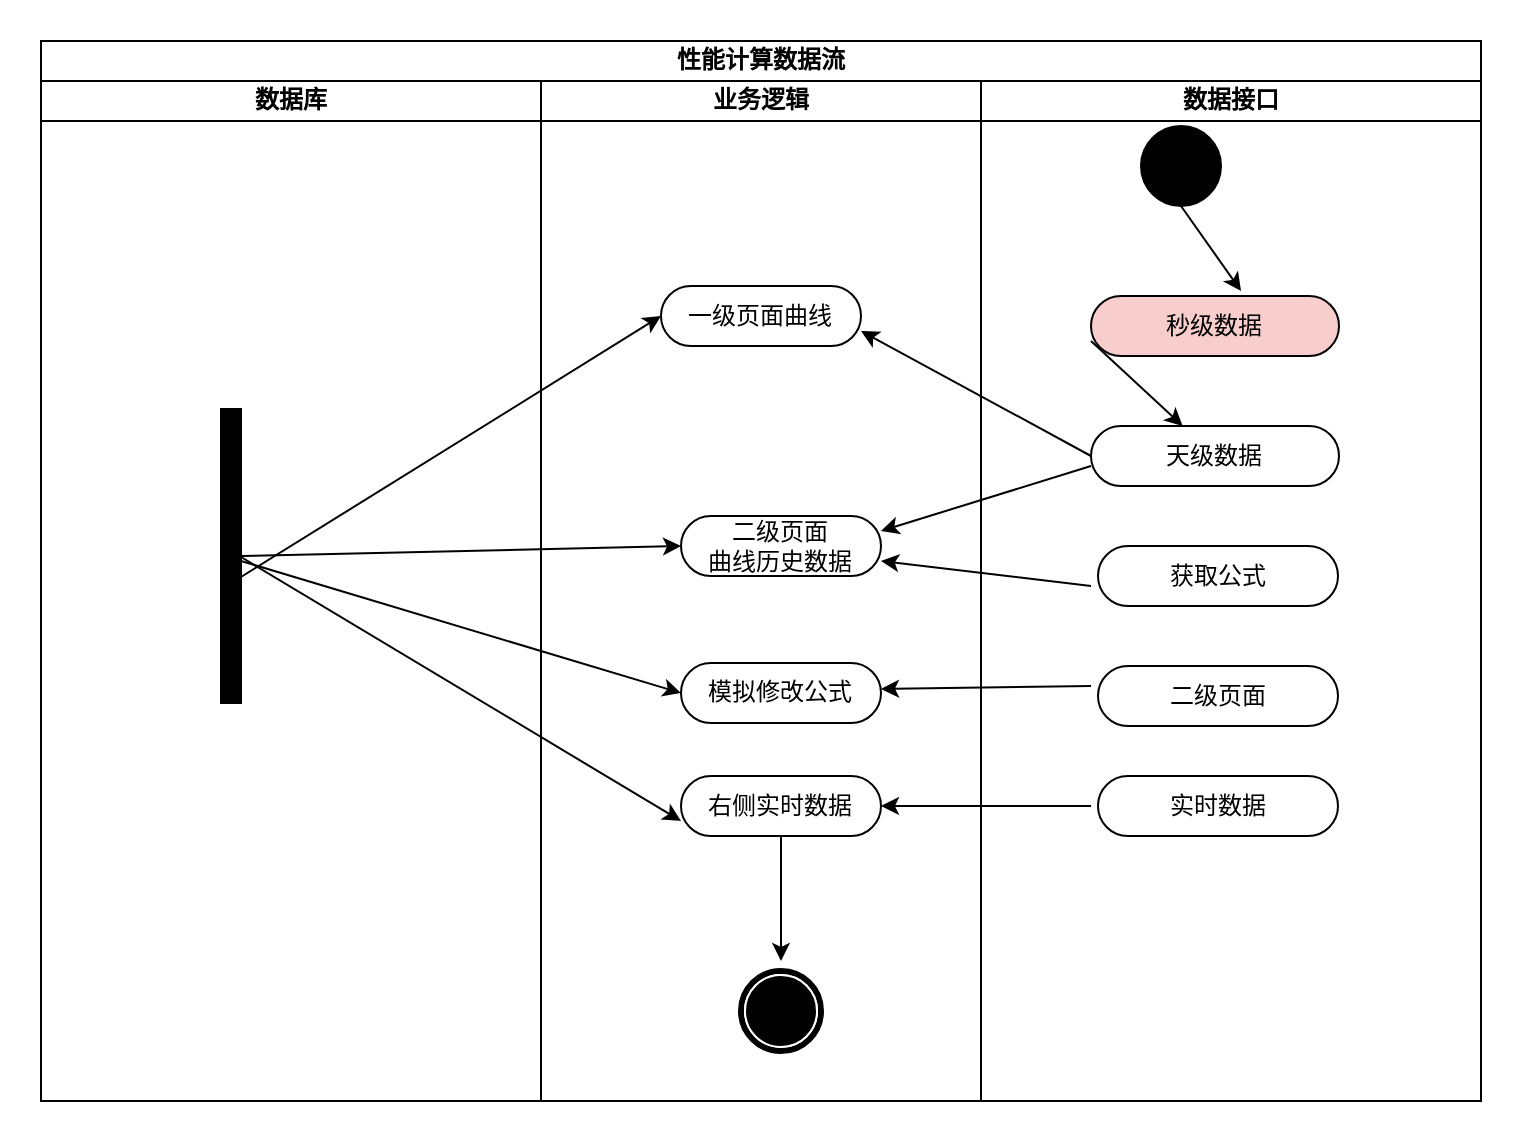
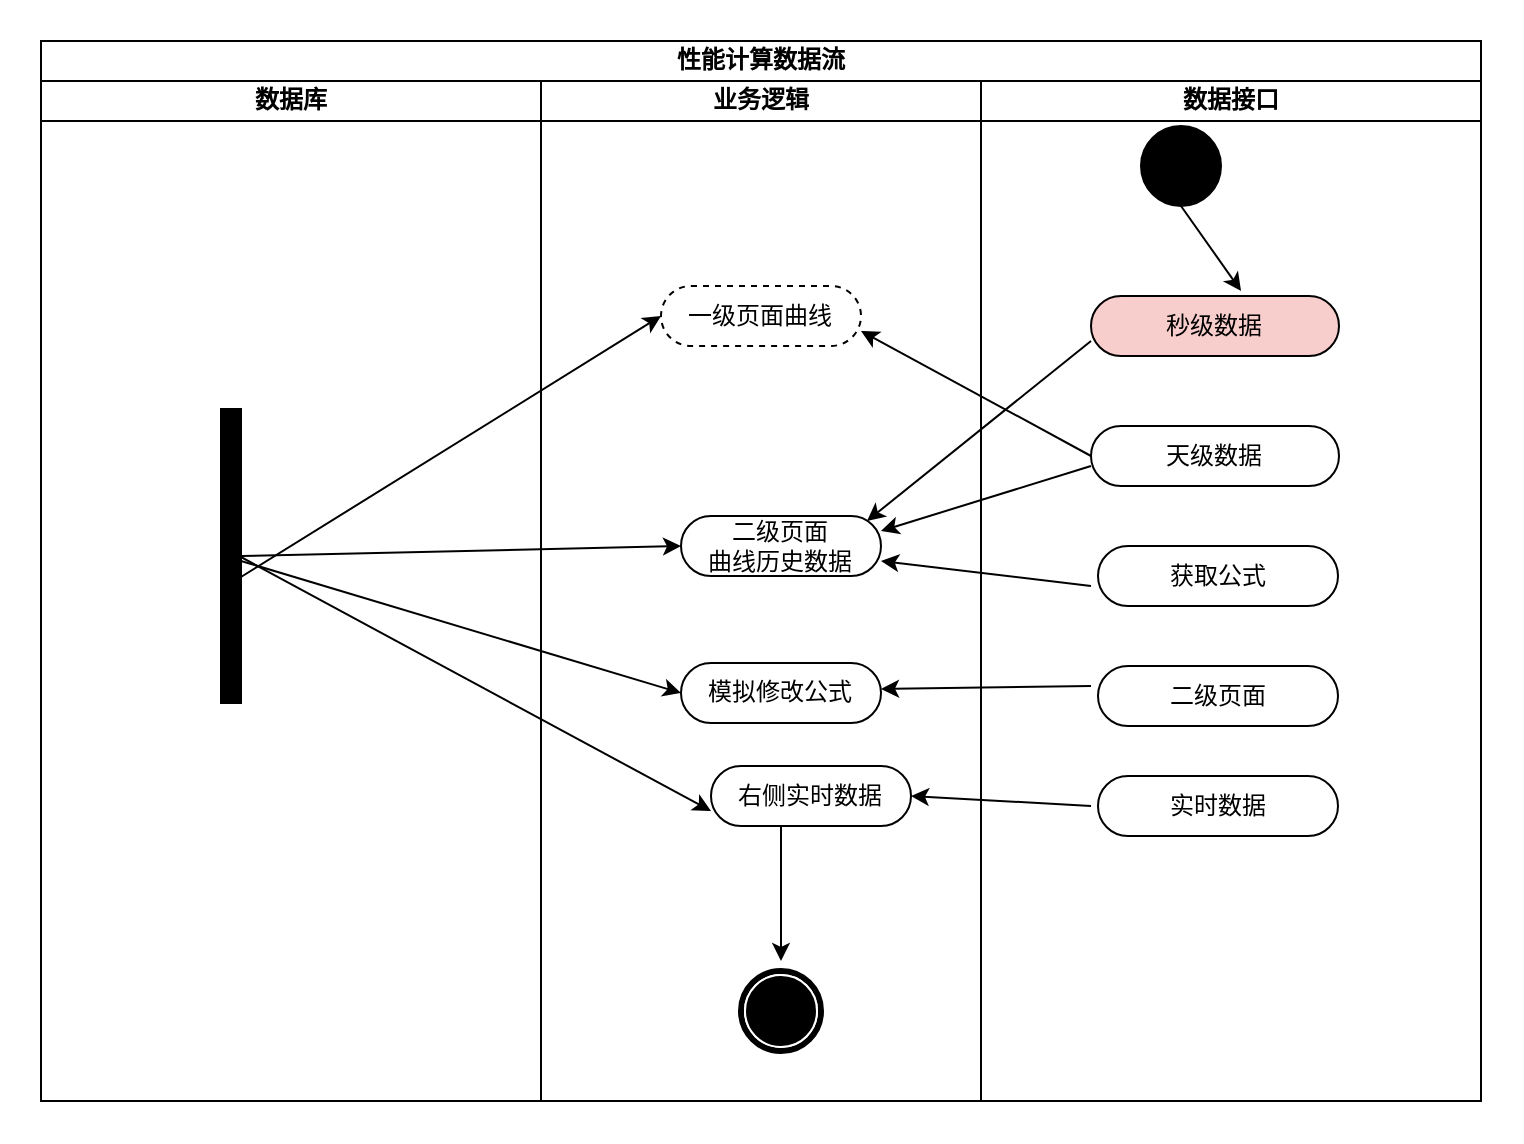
(761, 316) -> (761, 316)
(1132, 379) -> (1038, 384)
(781, 806) -> (811, 796)
